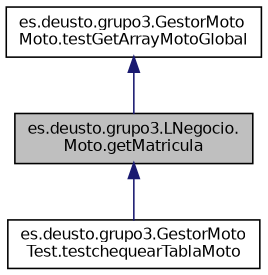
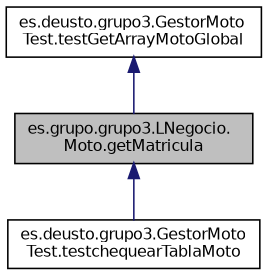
(134, 32) -> (134, 32)
(134, 139) -> (134, 139)
